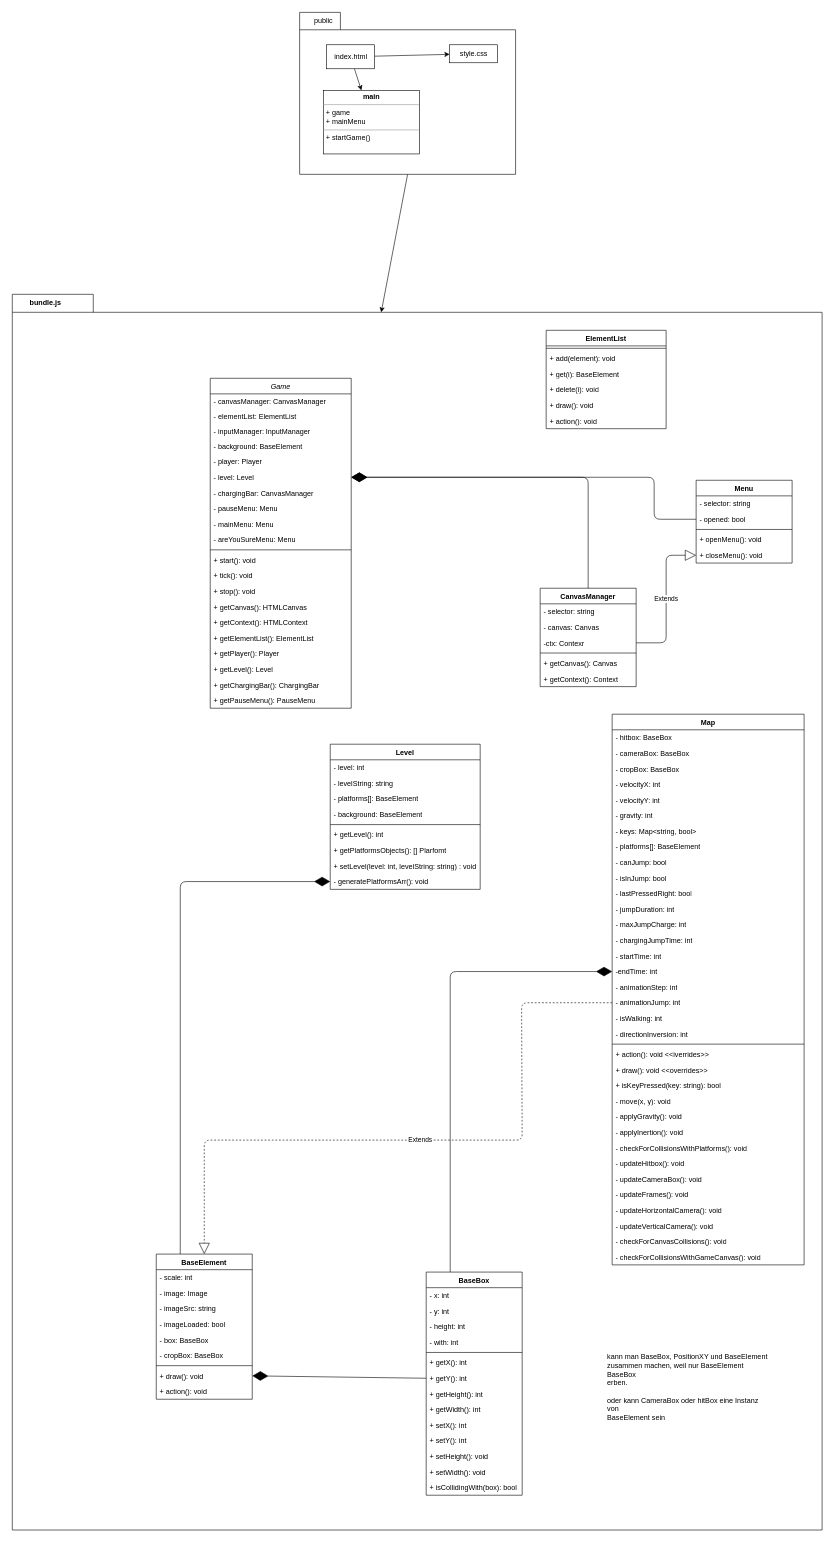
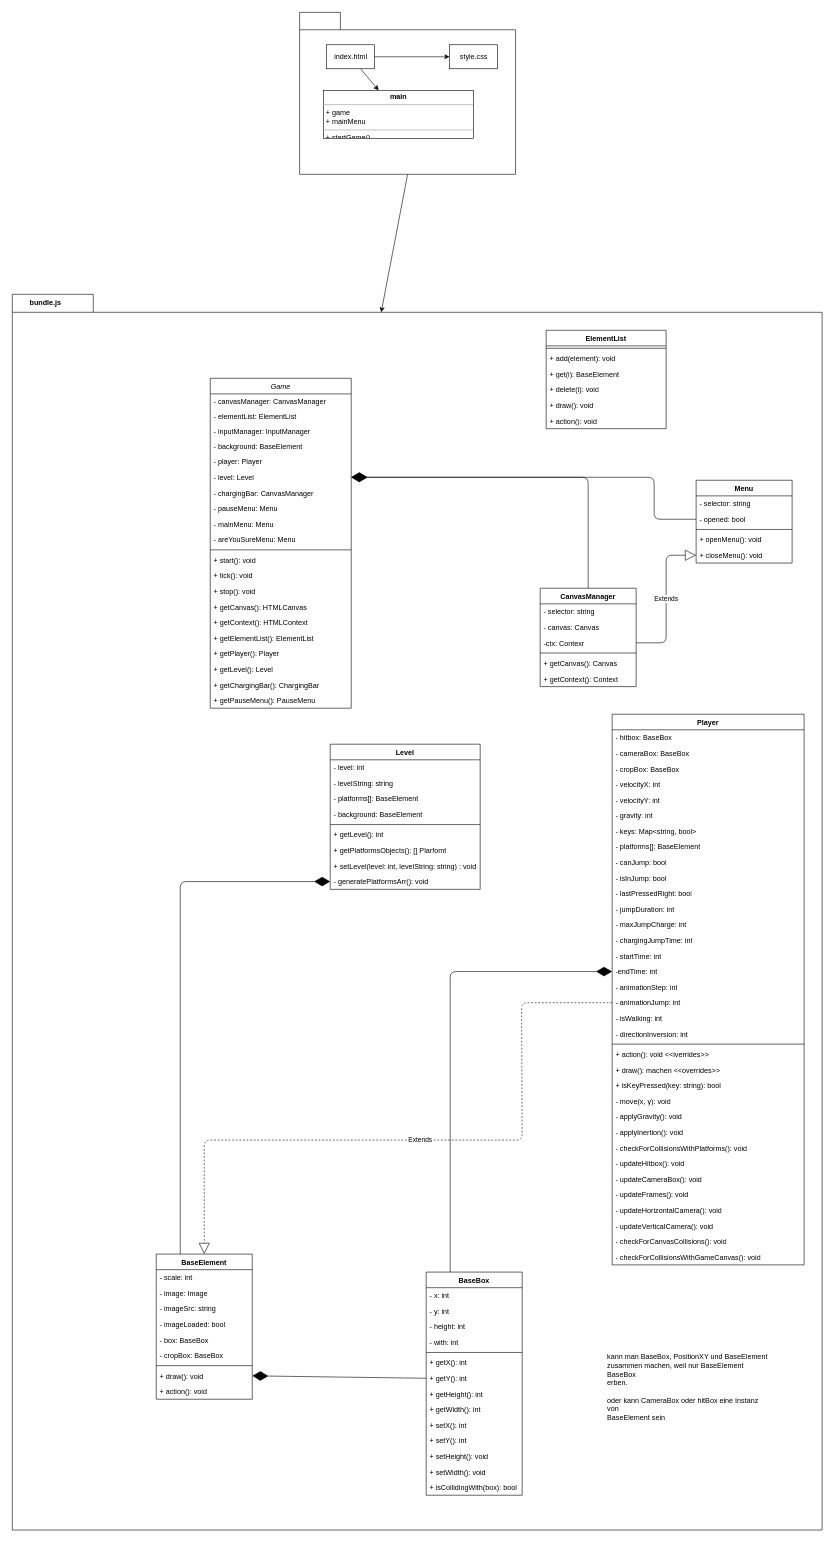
(324, 21) -> none
(474, 54) -> (474, 57)
(372, 122) -> (399, 114)
(708, 723) -> (708, 723)
(667, 1071) -> (672, 1071)
